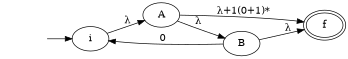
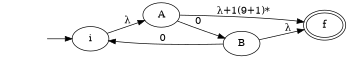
(242, 11) -> (242, 11)
(197, 21) -> (197, 21)
